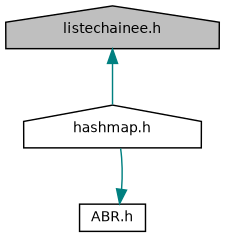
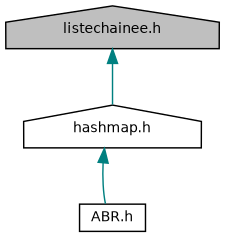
(122, 169) -> (103, 183)
